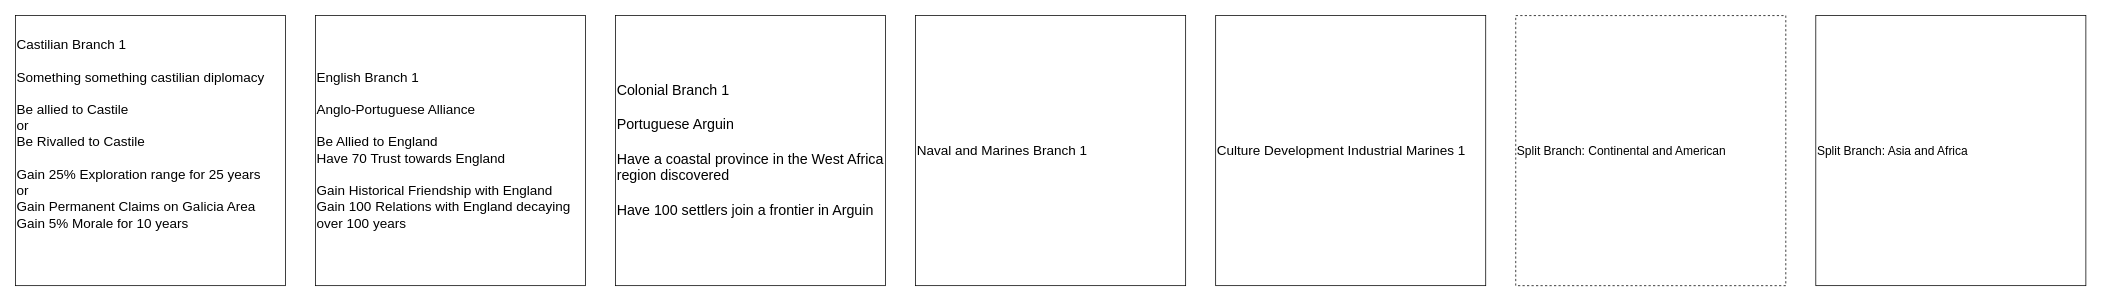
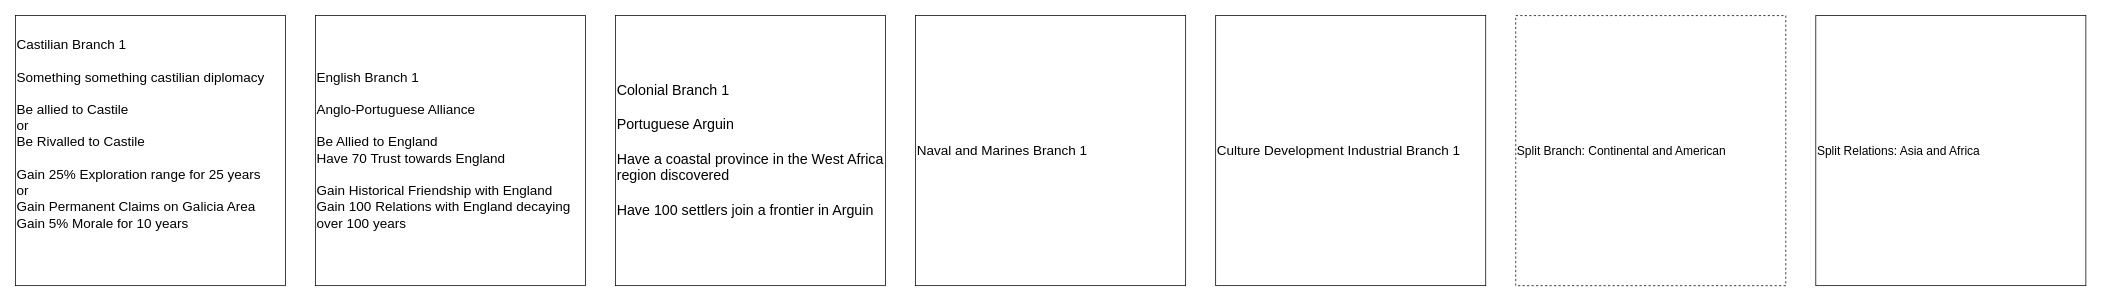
(1351, 150) -> (1350, 150)
(1900, 150) -> (1907, 150)
